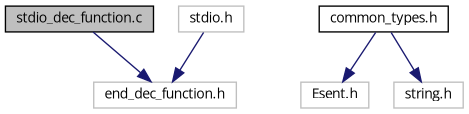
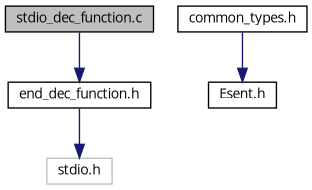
(192, 51) -> (79, 126)
(165, 95) -> (79, 95)
(335, 95) -> (242, 95)
(429, 95) -> none
